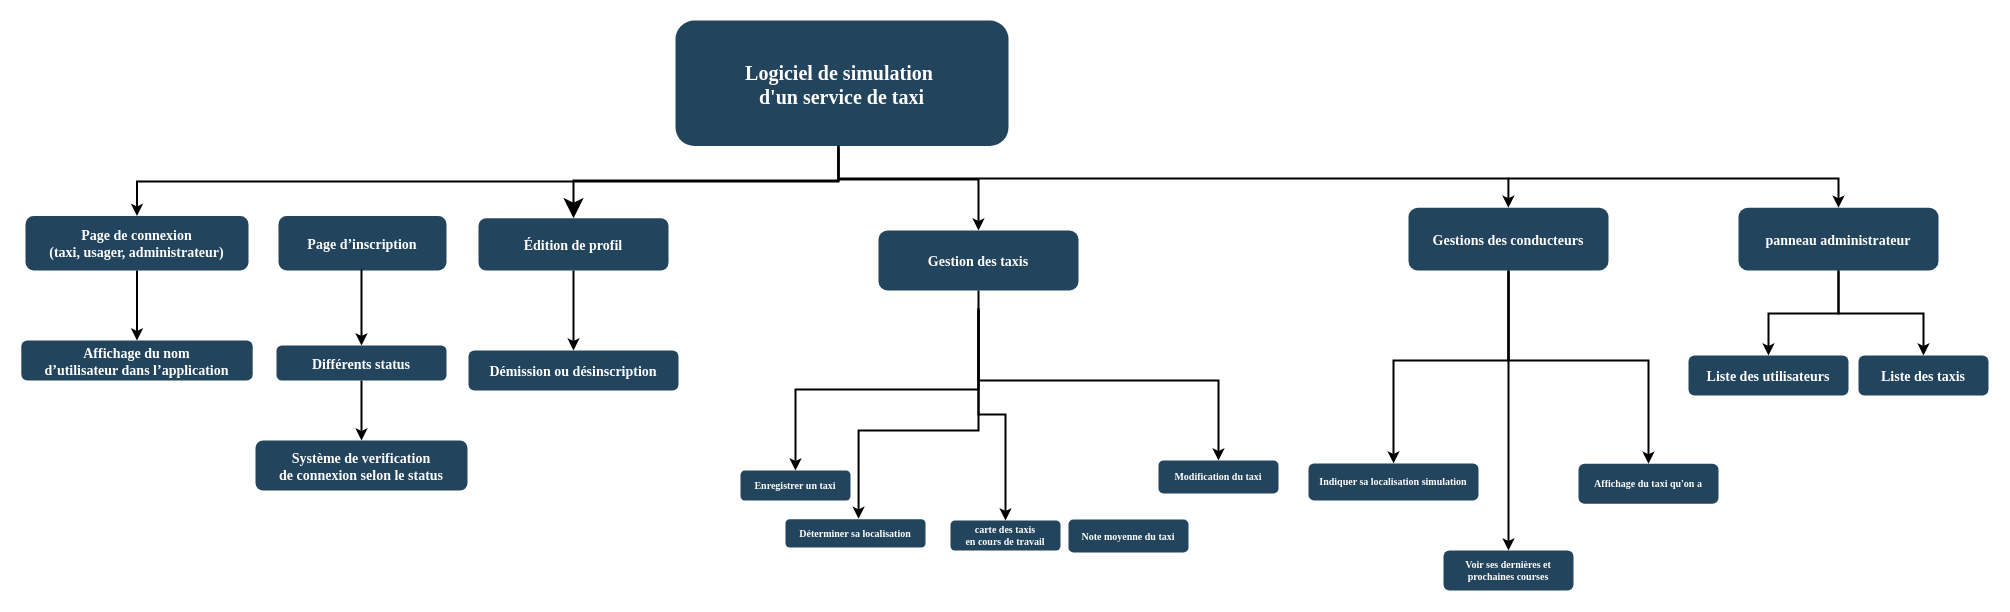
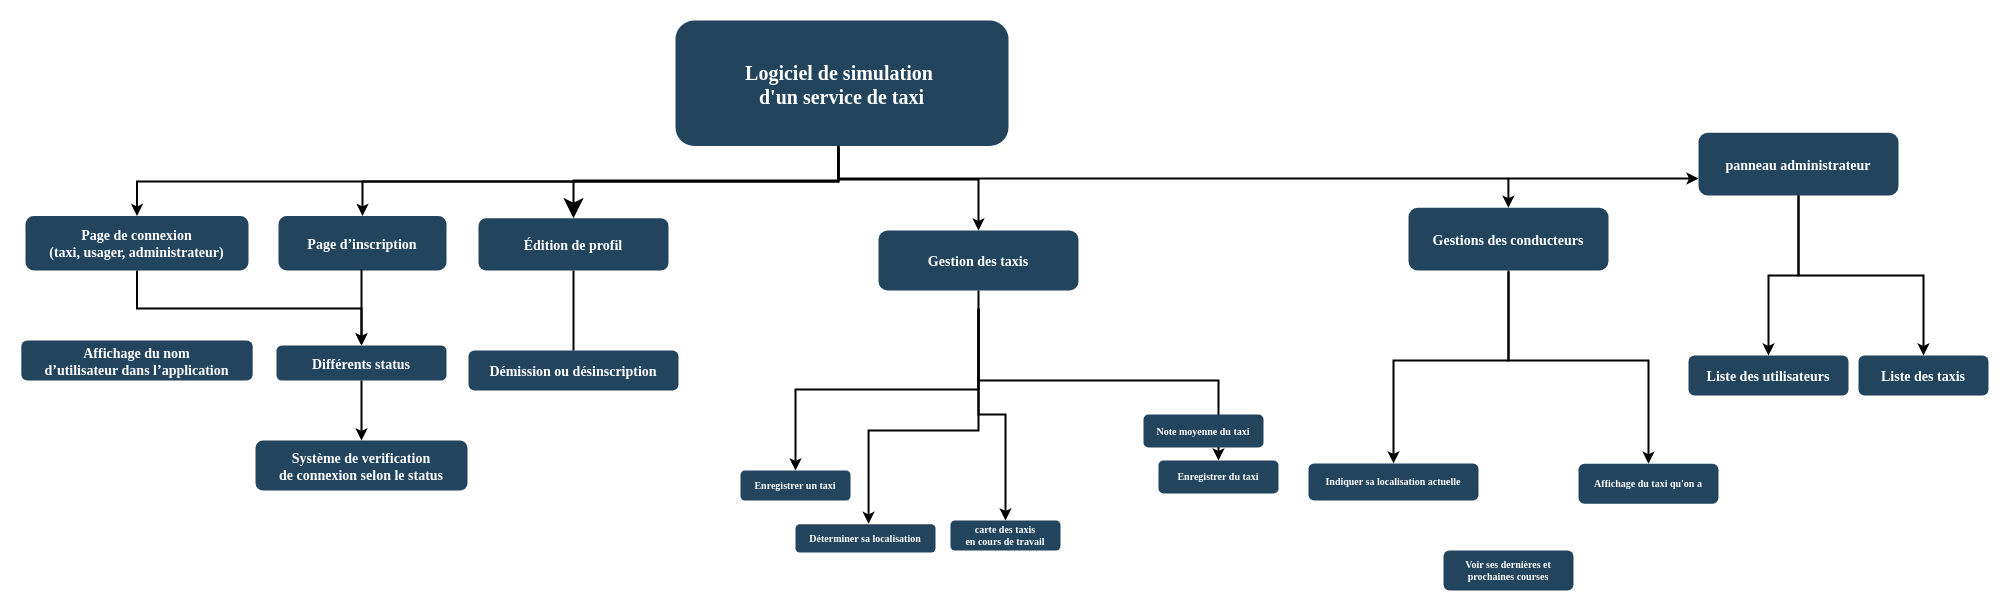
none -> (363, 195)
(1839, 239) -> (1799, 164)
(137, 319) -> (246, 309)
(574, 340) -> (574, 343)
(1509, 452) -> none
(1218, 477) -> (1218, 477)
(1393, 482) -> (1393, 482)
(856, 533) -> (866, 538)
(1129, 536) -> (1204, 431)
